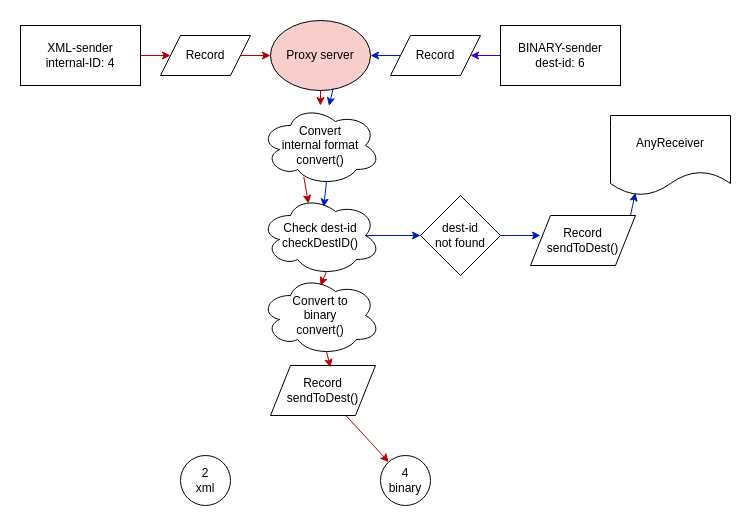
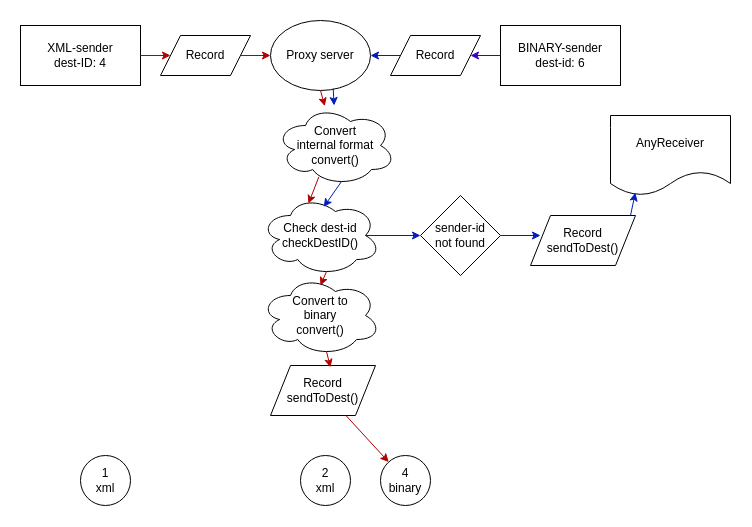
(81, 56) -> (81, 56)
(321, 56) -> (321, 56)
(321, 146) -> (336, 146)
(461, 236) -> (461, 236)
none -> (106, 481)
(206, 481) -> (326, 481)
